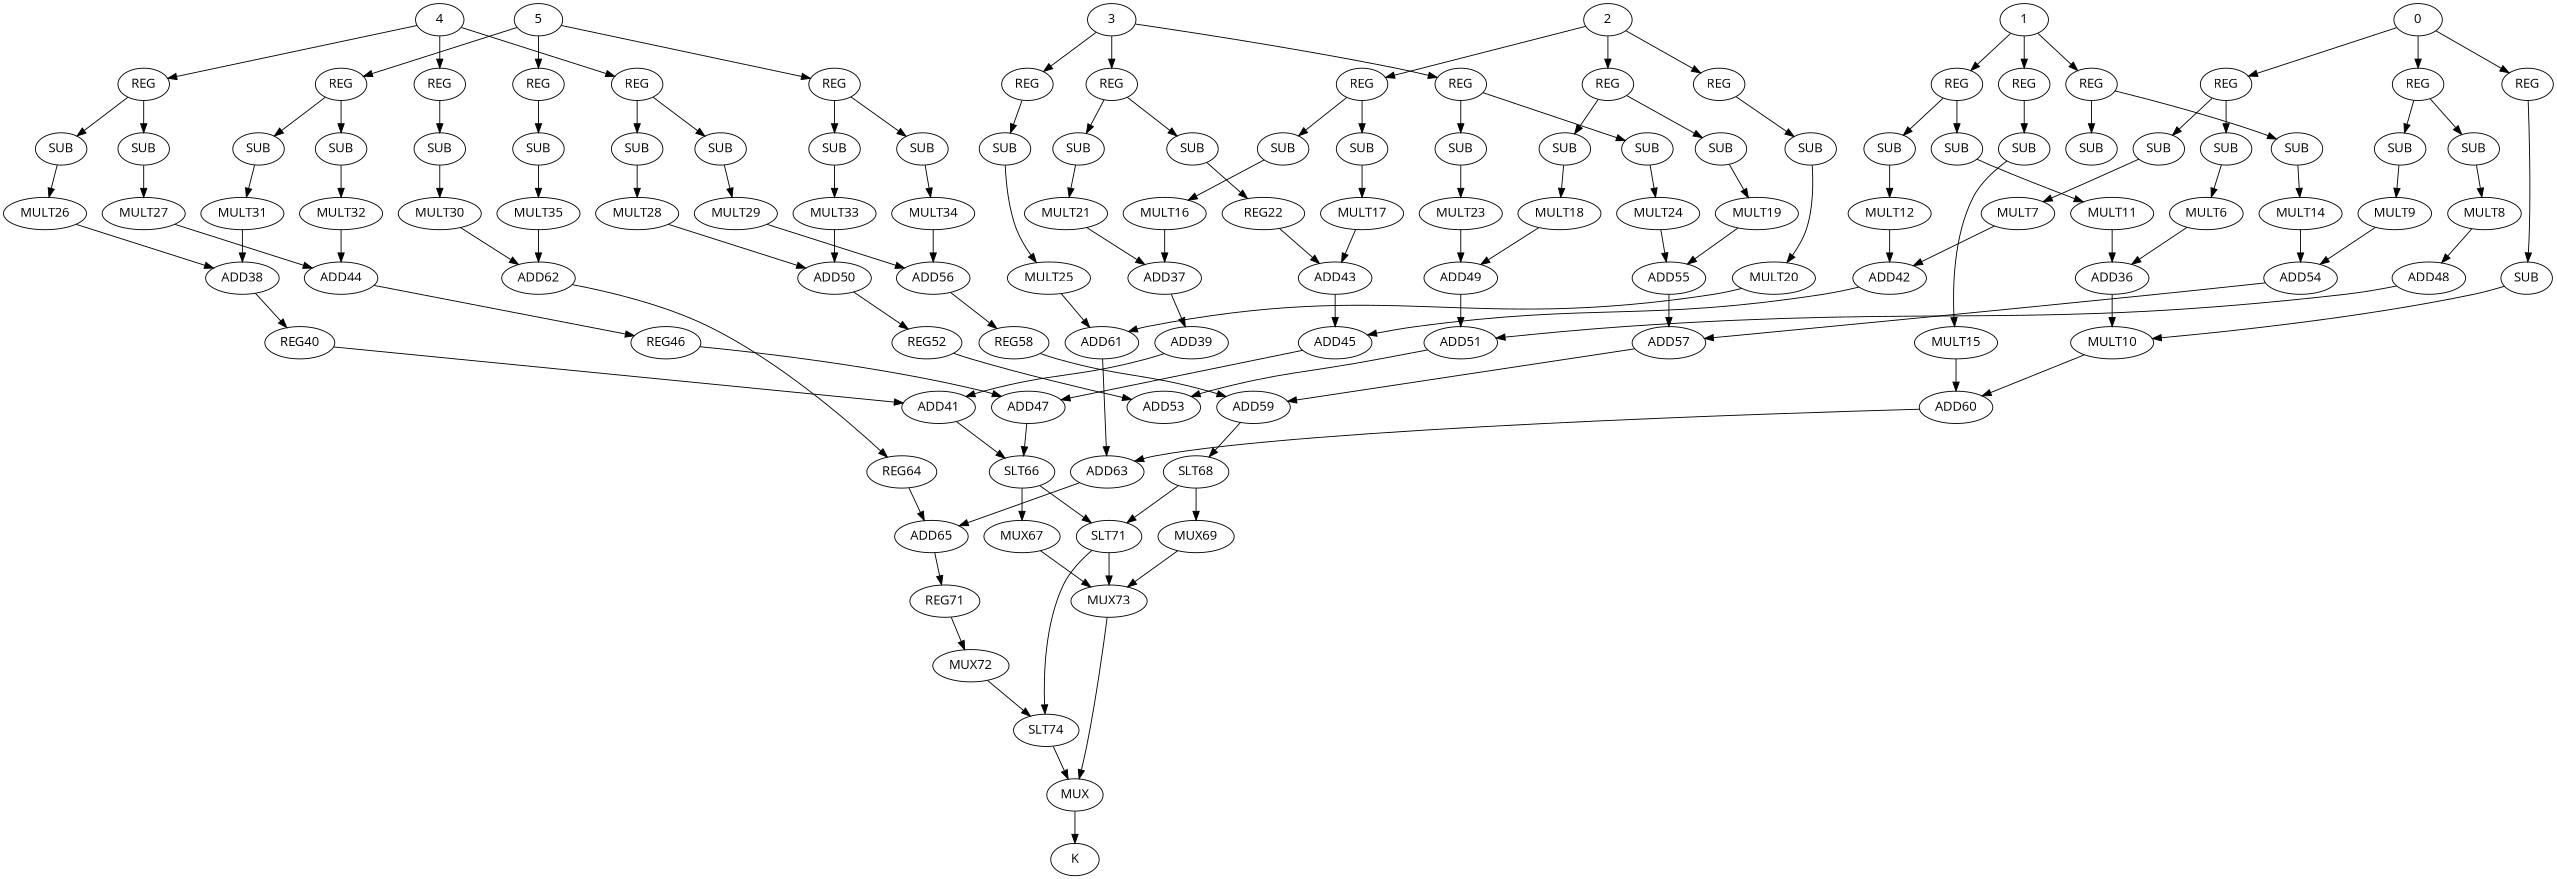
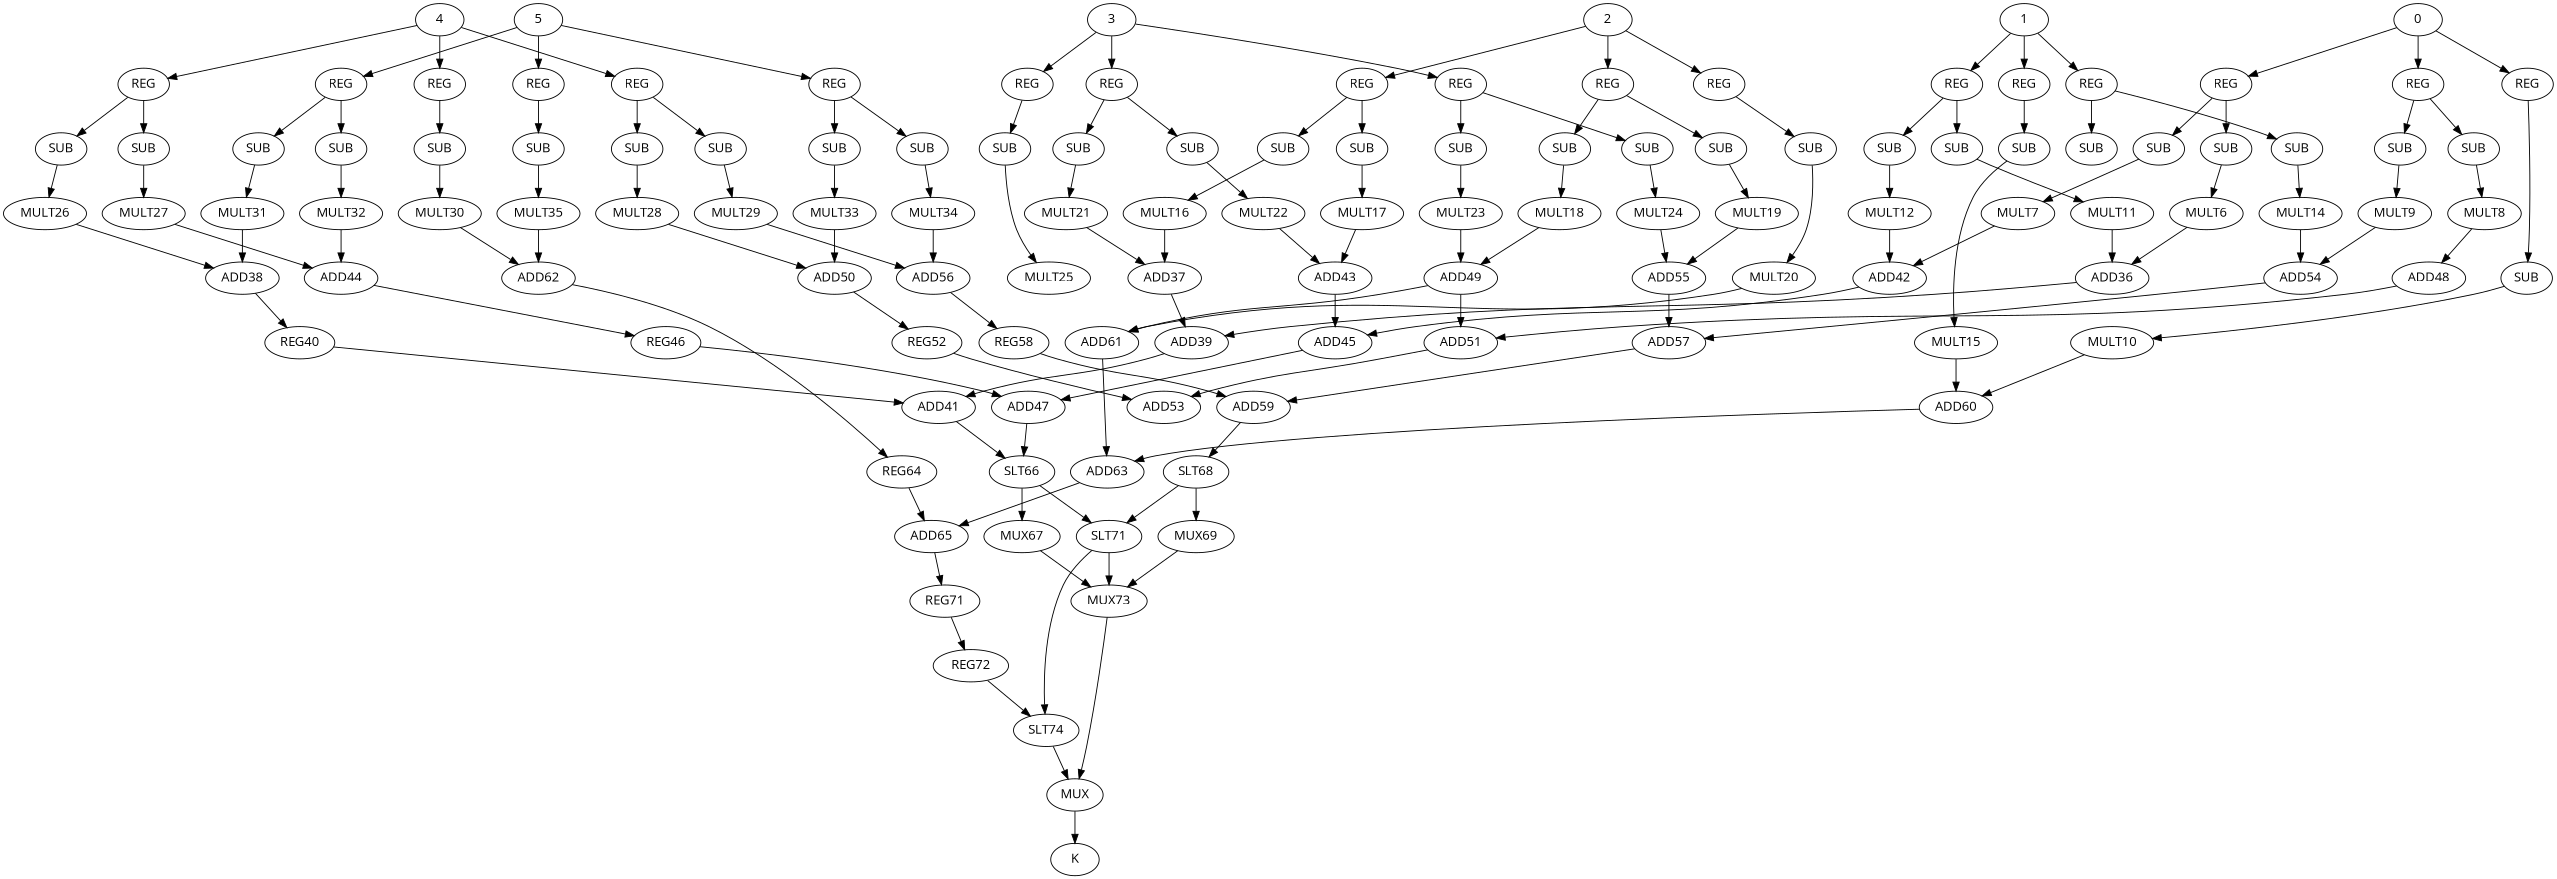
(1263, 214) -> (1263, 214)
(2112, 306) -> (1824, 301)
(1073, 307) -> (1341, 300)
(971, 666) -> (971, 666)
